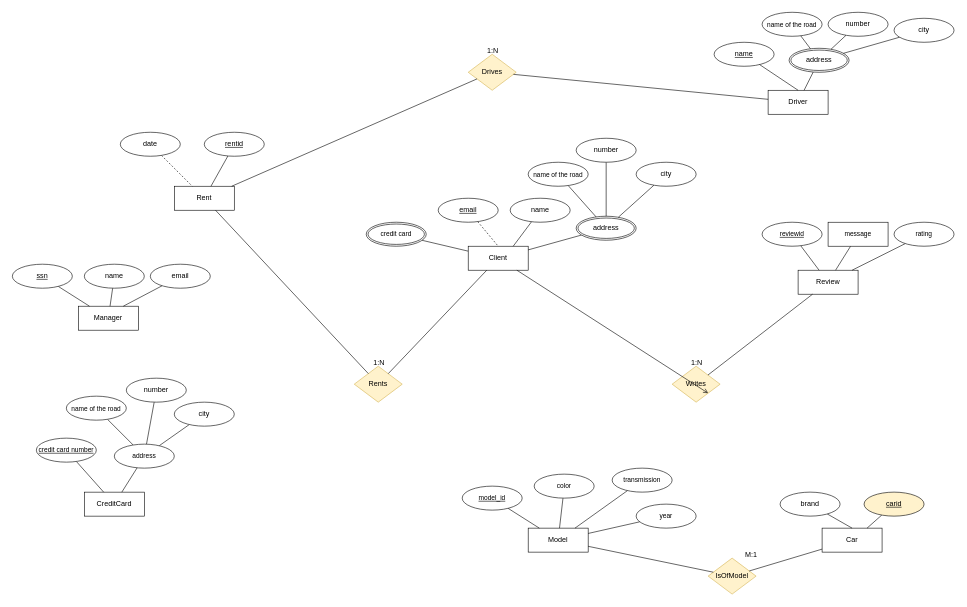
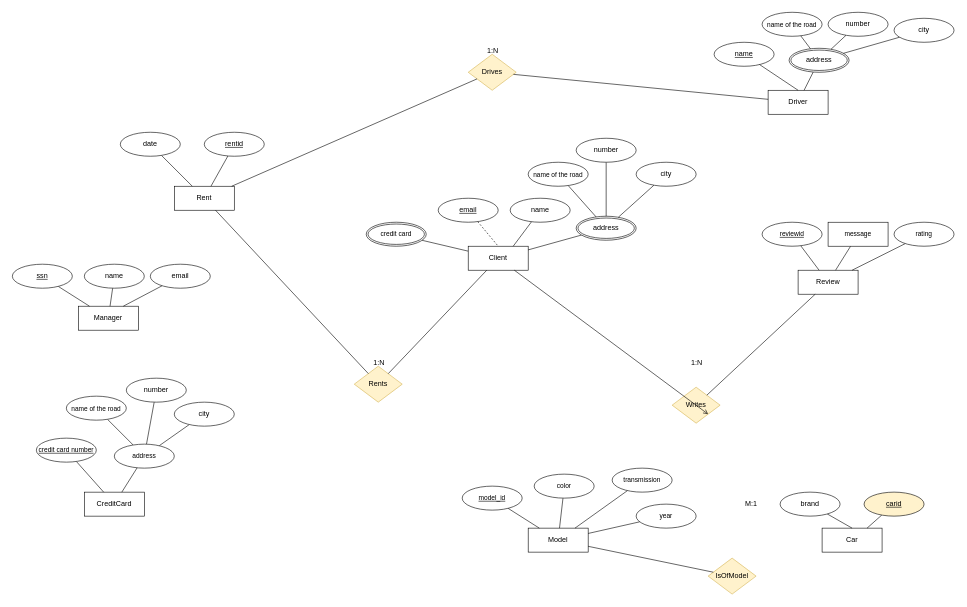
(177, 171) -> (177, 171)
(696, 384) -> (696, 405)
(756, 552) -> (756, 501)
(786, 560) -> none
